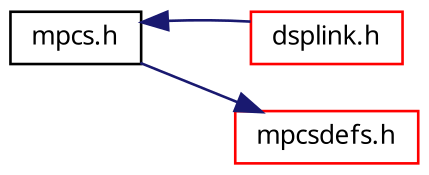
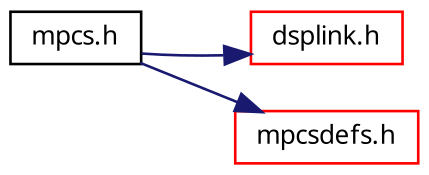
(209, 20) -> (183, 55)
